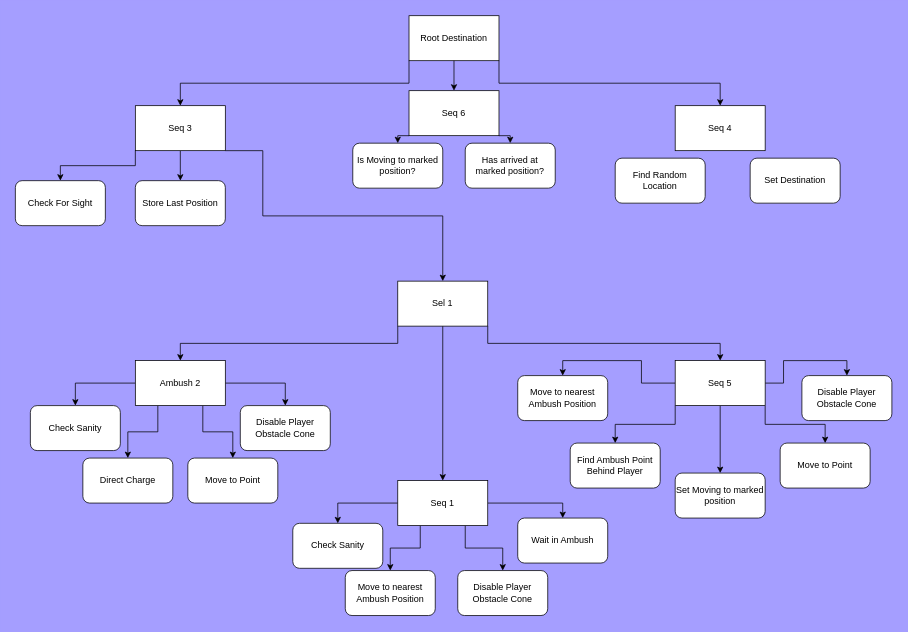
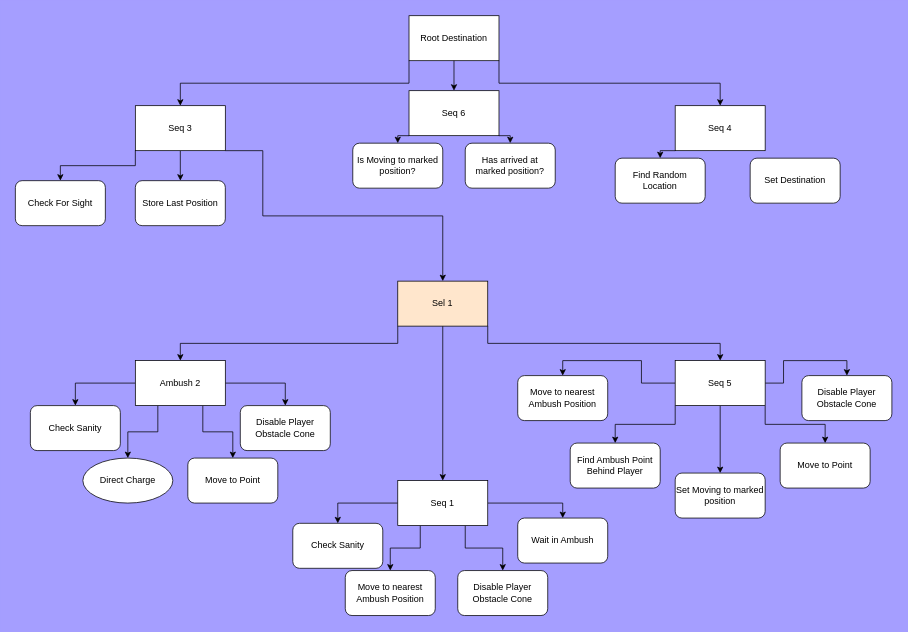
none -> (667, 150)
(443, 303) -> (443, 303)
(128, 480) -> (128, 480)
